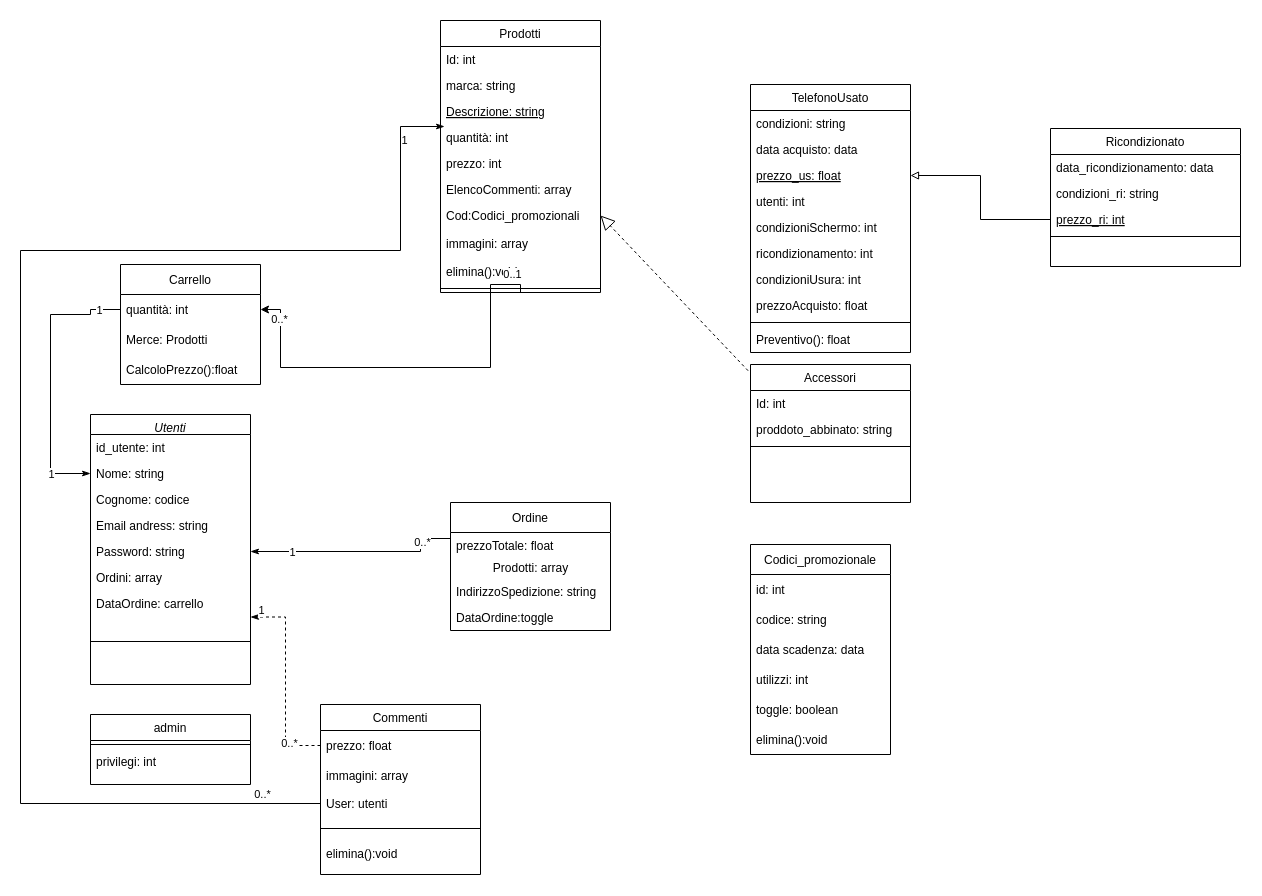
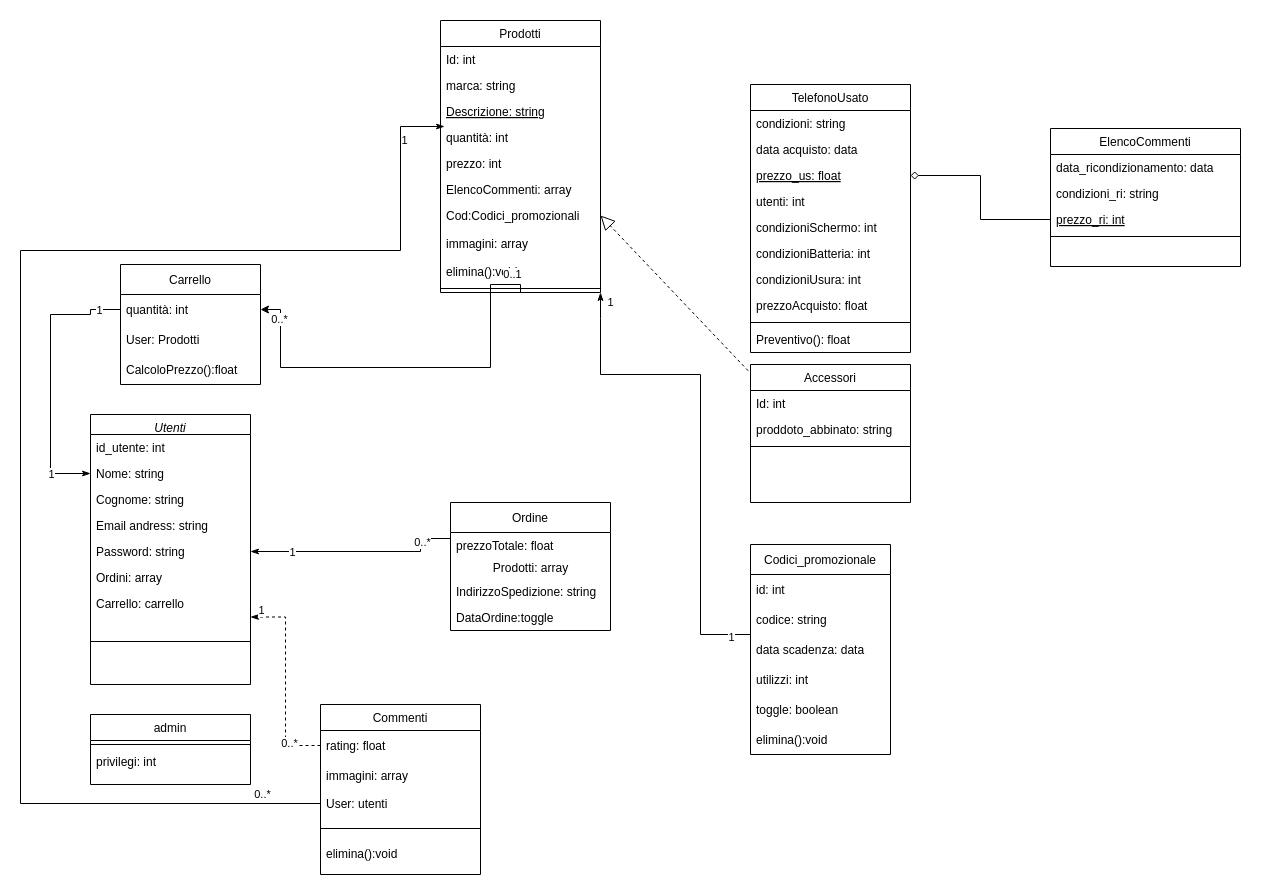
(1145, 142) -> (1145, 142)
(920, 176) -> (919, 176)
(821, 254) -> (822, 254)
(172, 340) -> (168, 340)
none -> (701, 442)
(142, 500) -> (142, 500)
(155, 604) -> (147, 604)
(365, 746) -> (363, 746)
